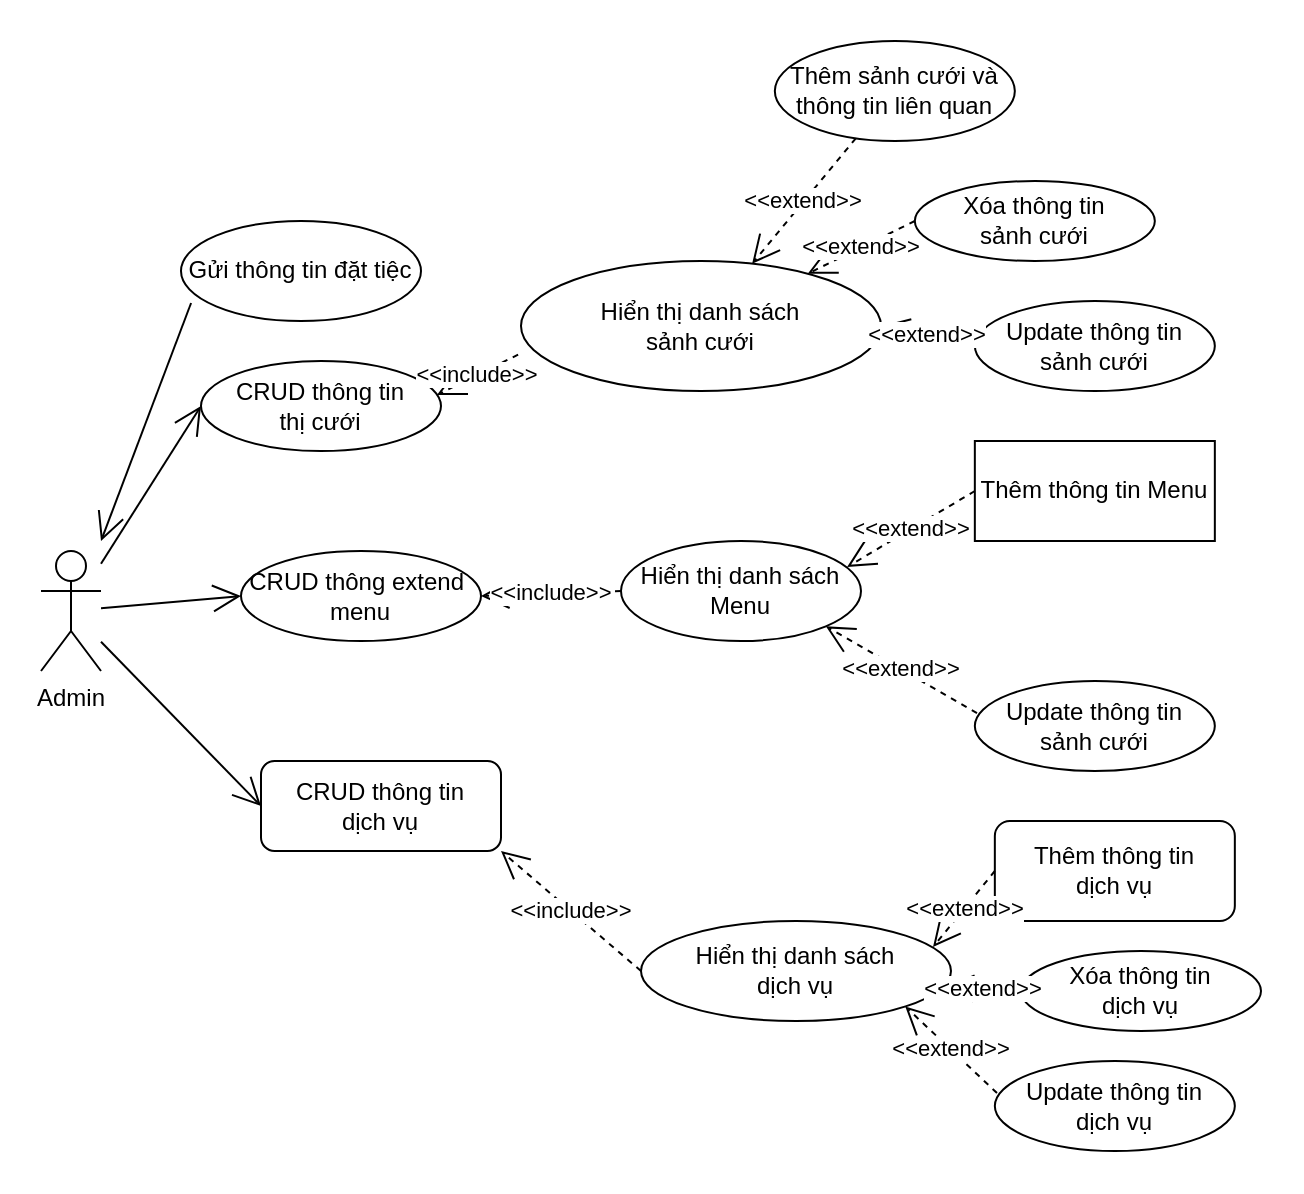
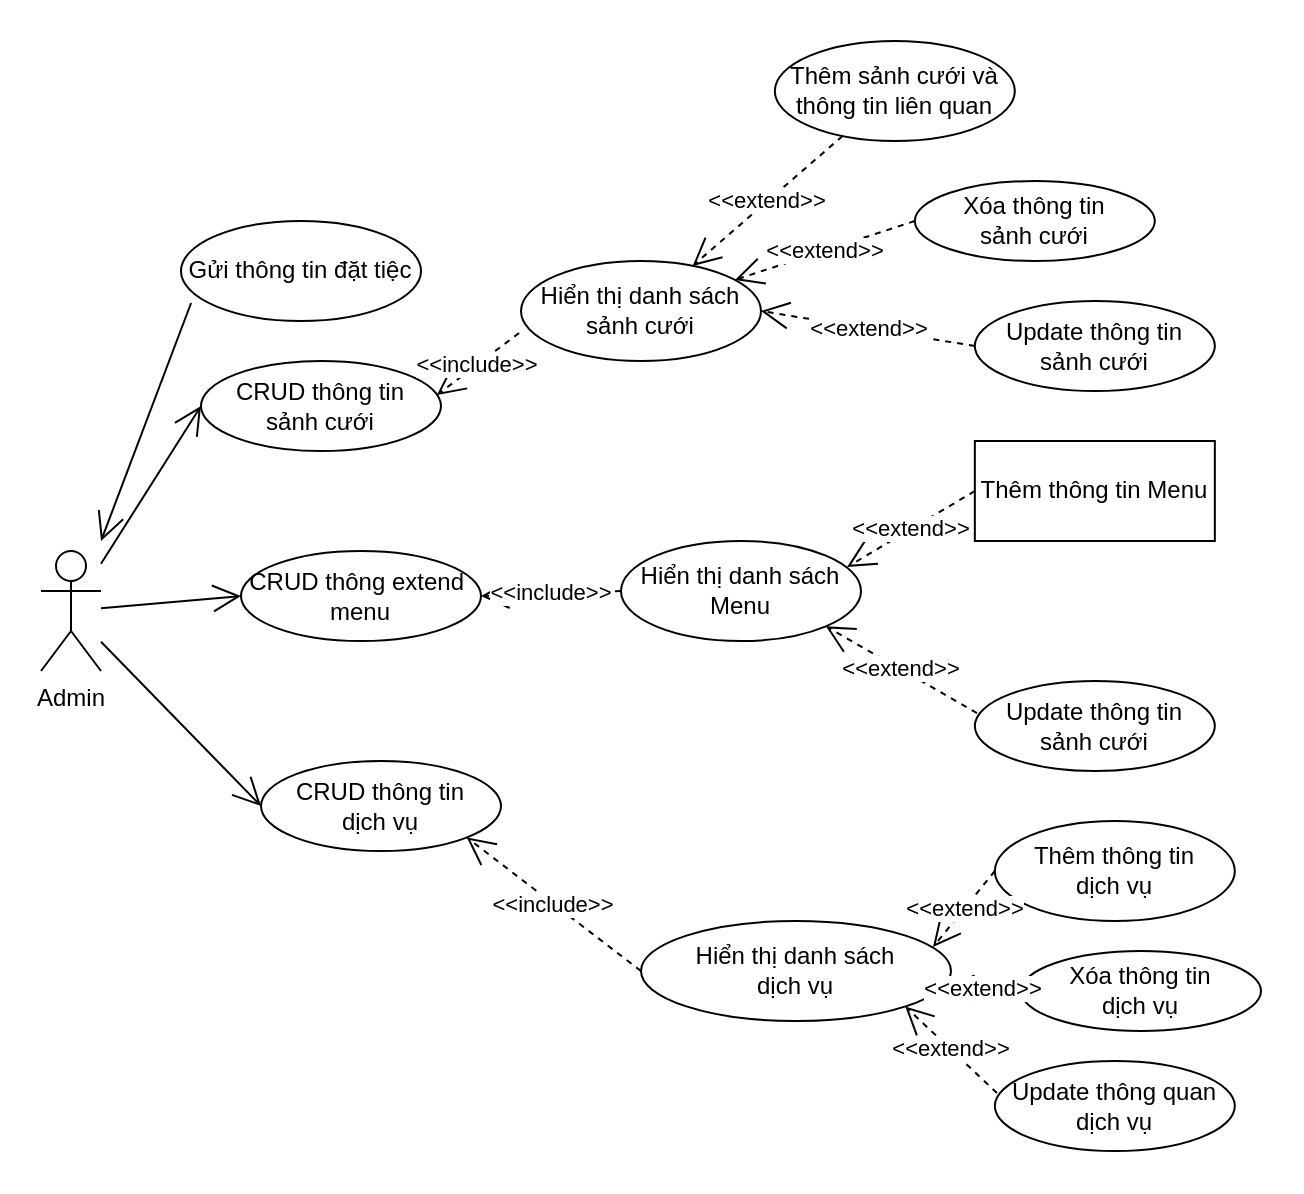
(701, 326) -> (641, 311)
(321, 407) -> (321, 407)
(381, 806) -> (381, 806)
(1115, 871) -> (1115, 871)
(1115, 1107) -> (1115, 1107)
